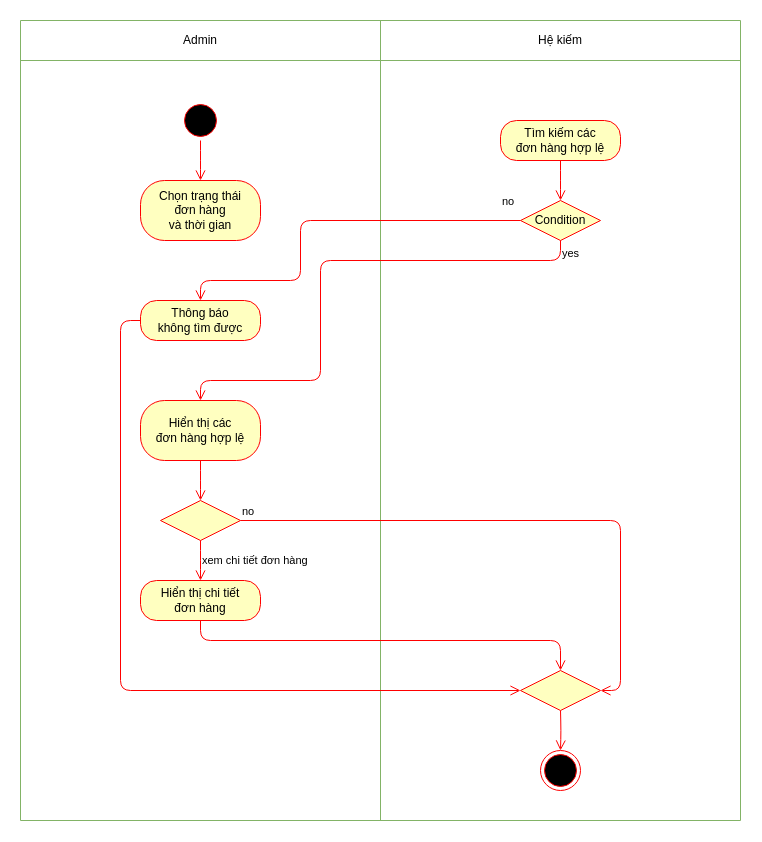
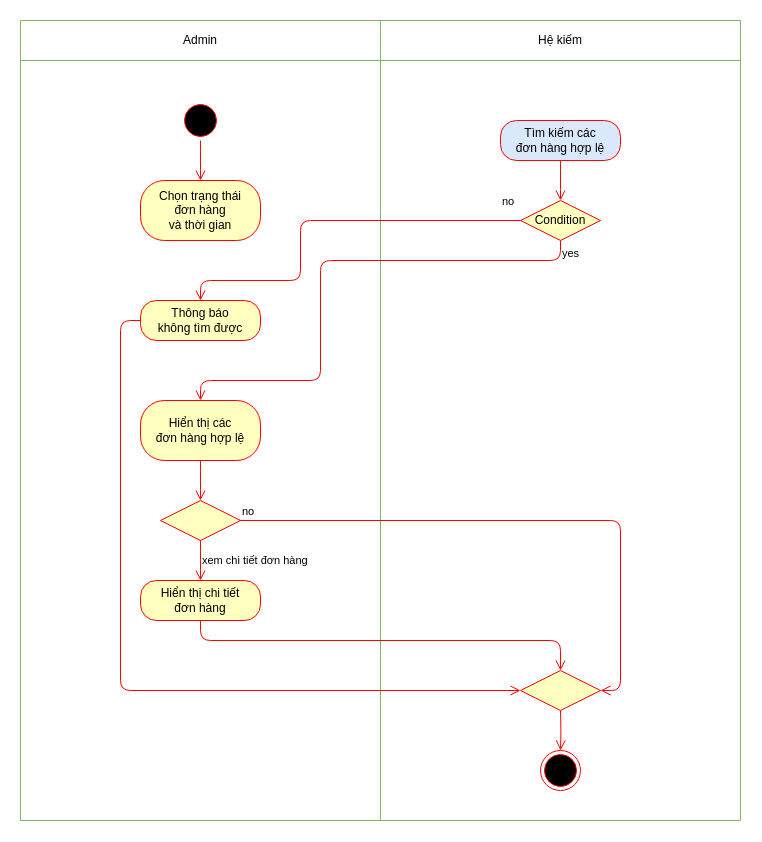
(561, 141) -> (561, 141)
